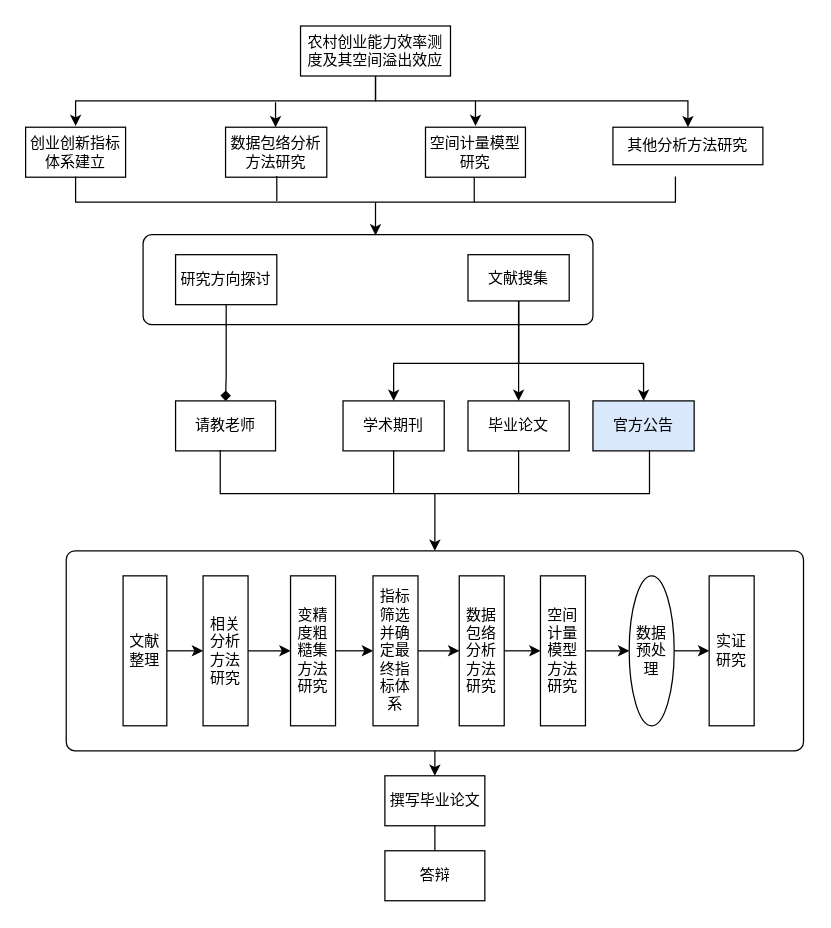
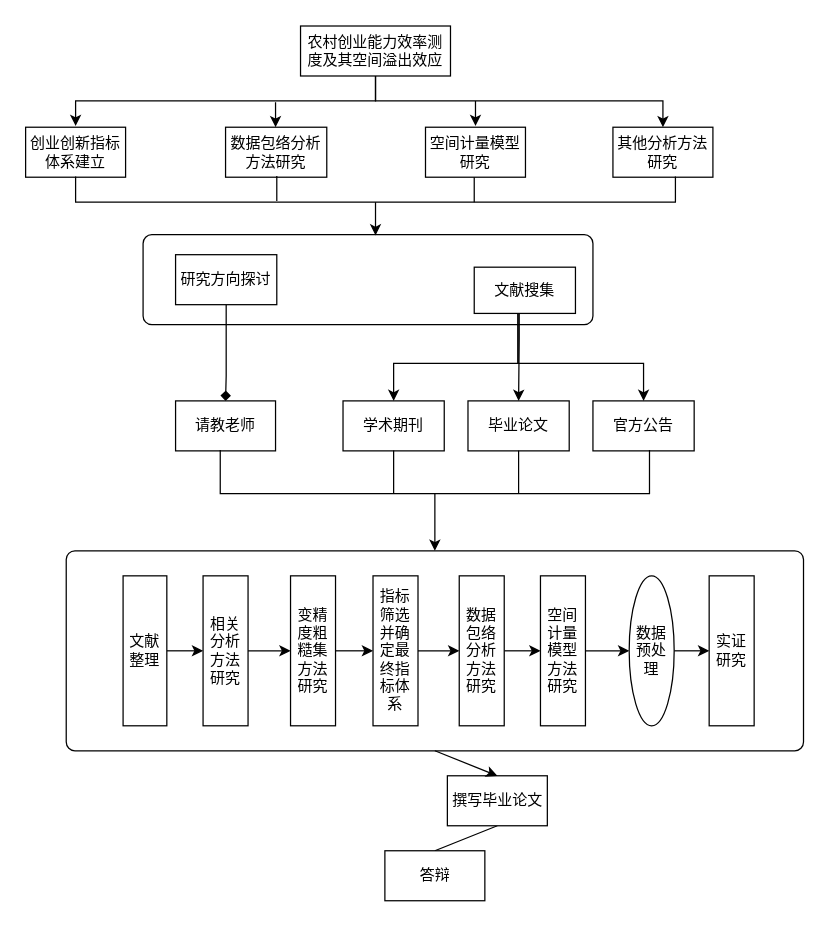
(688, 146) -> (663, 152)
(519, 278) -> (525, 290)
(644, 426) -> (644, 426)
(435, 801) -> (498, 801)
